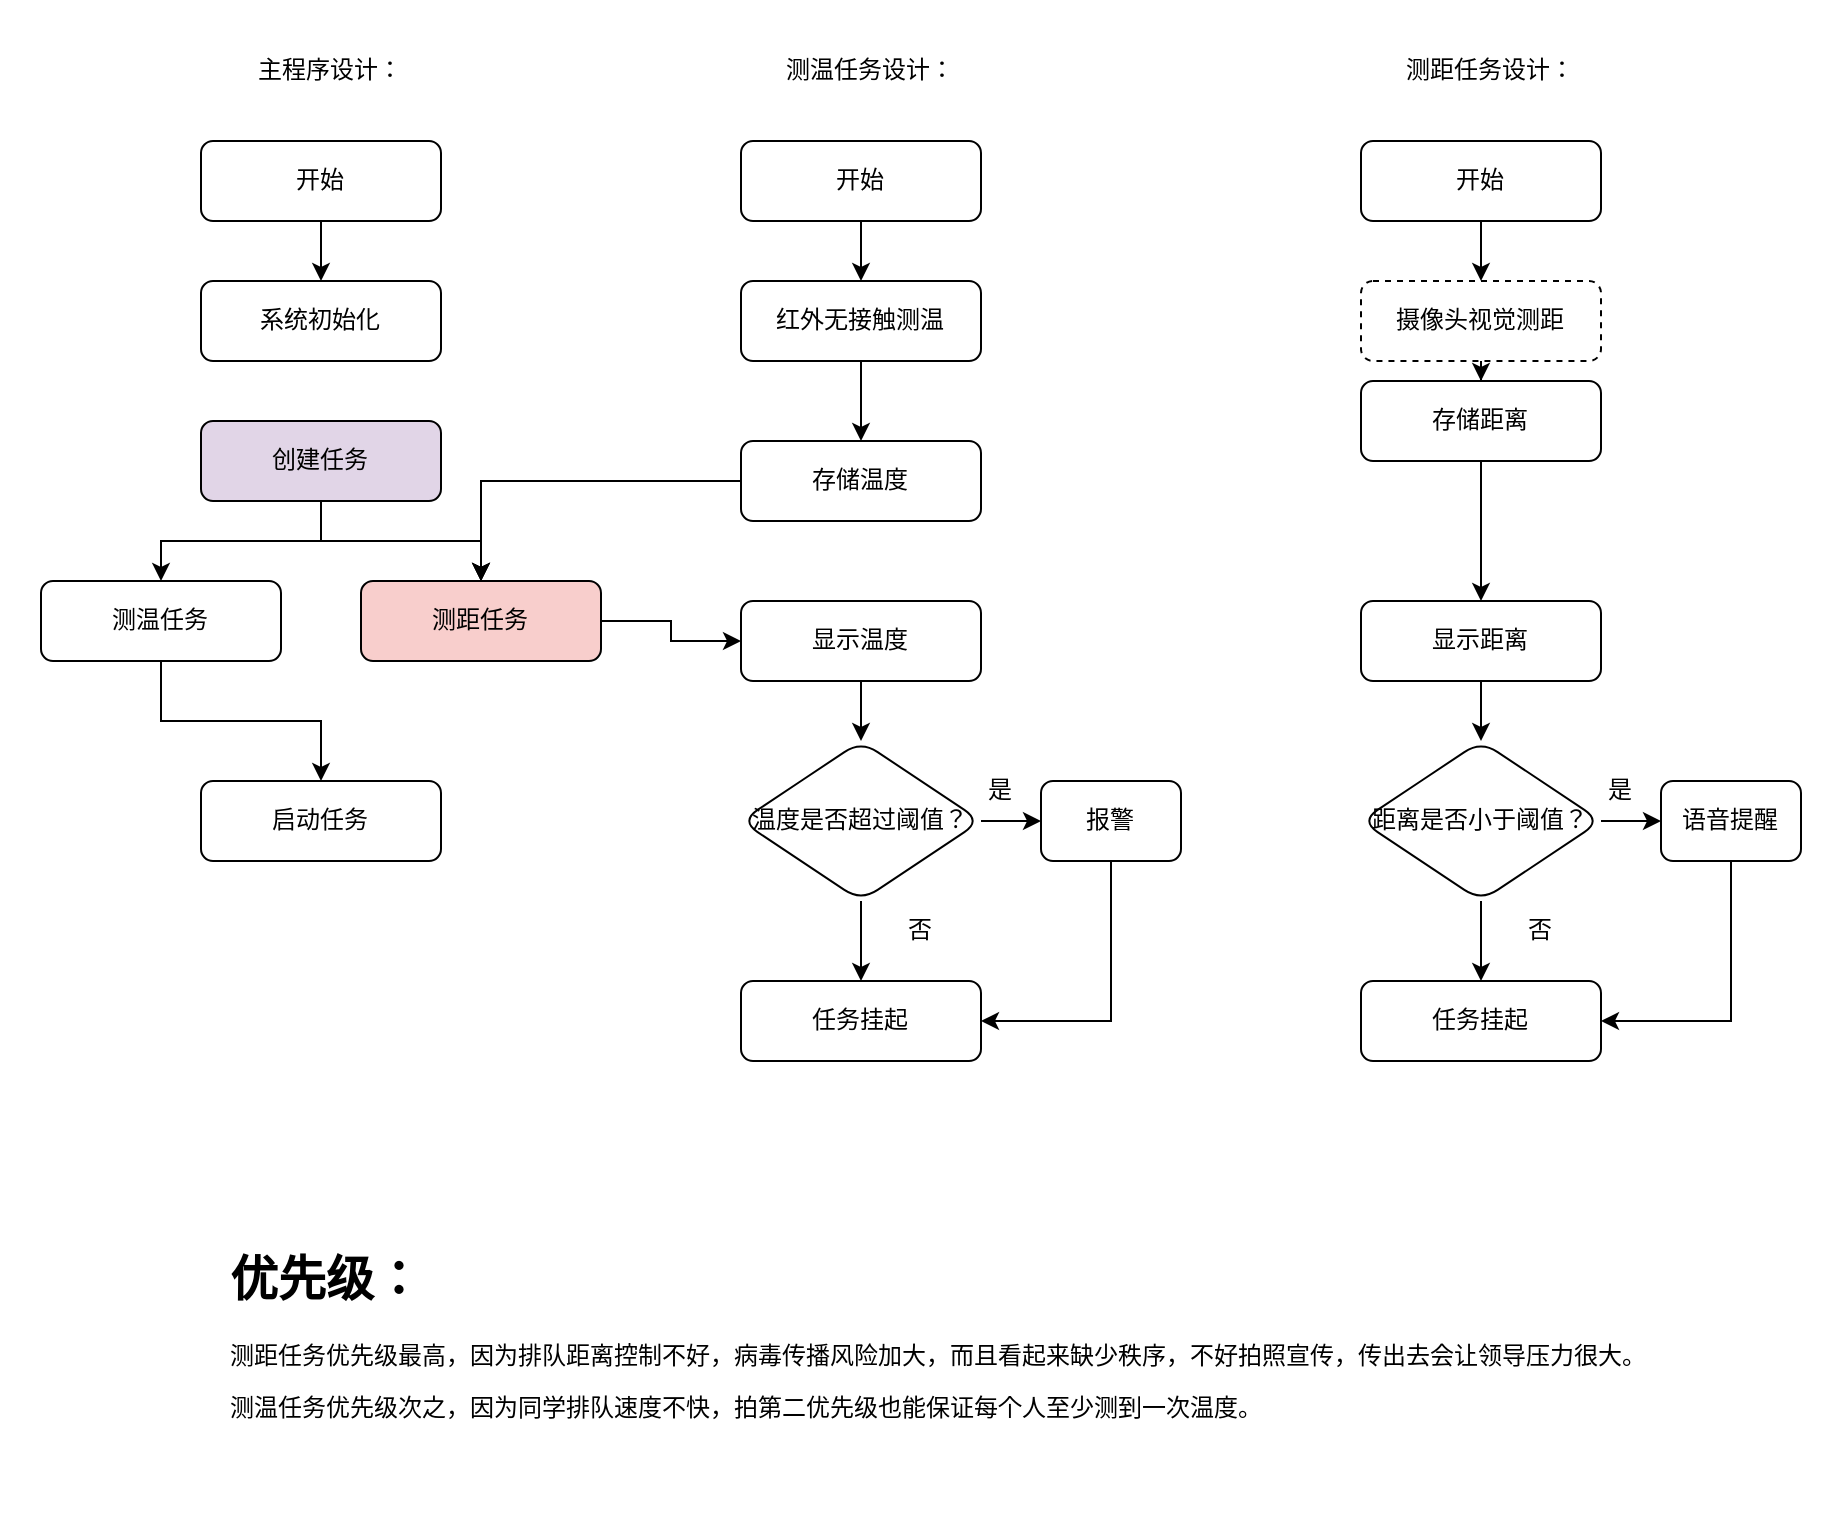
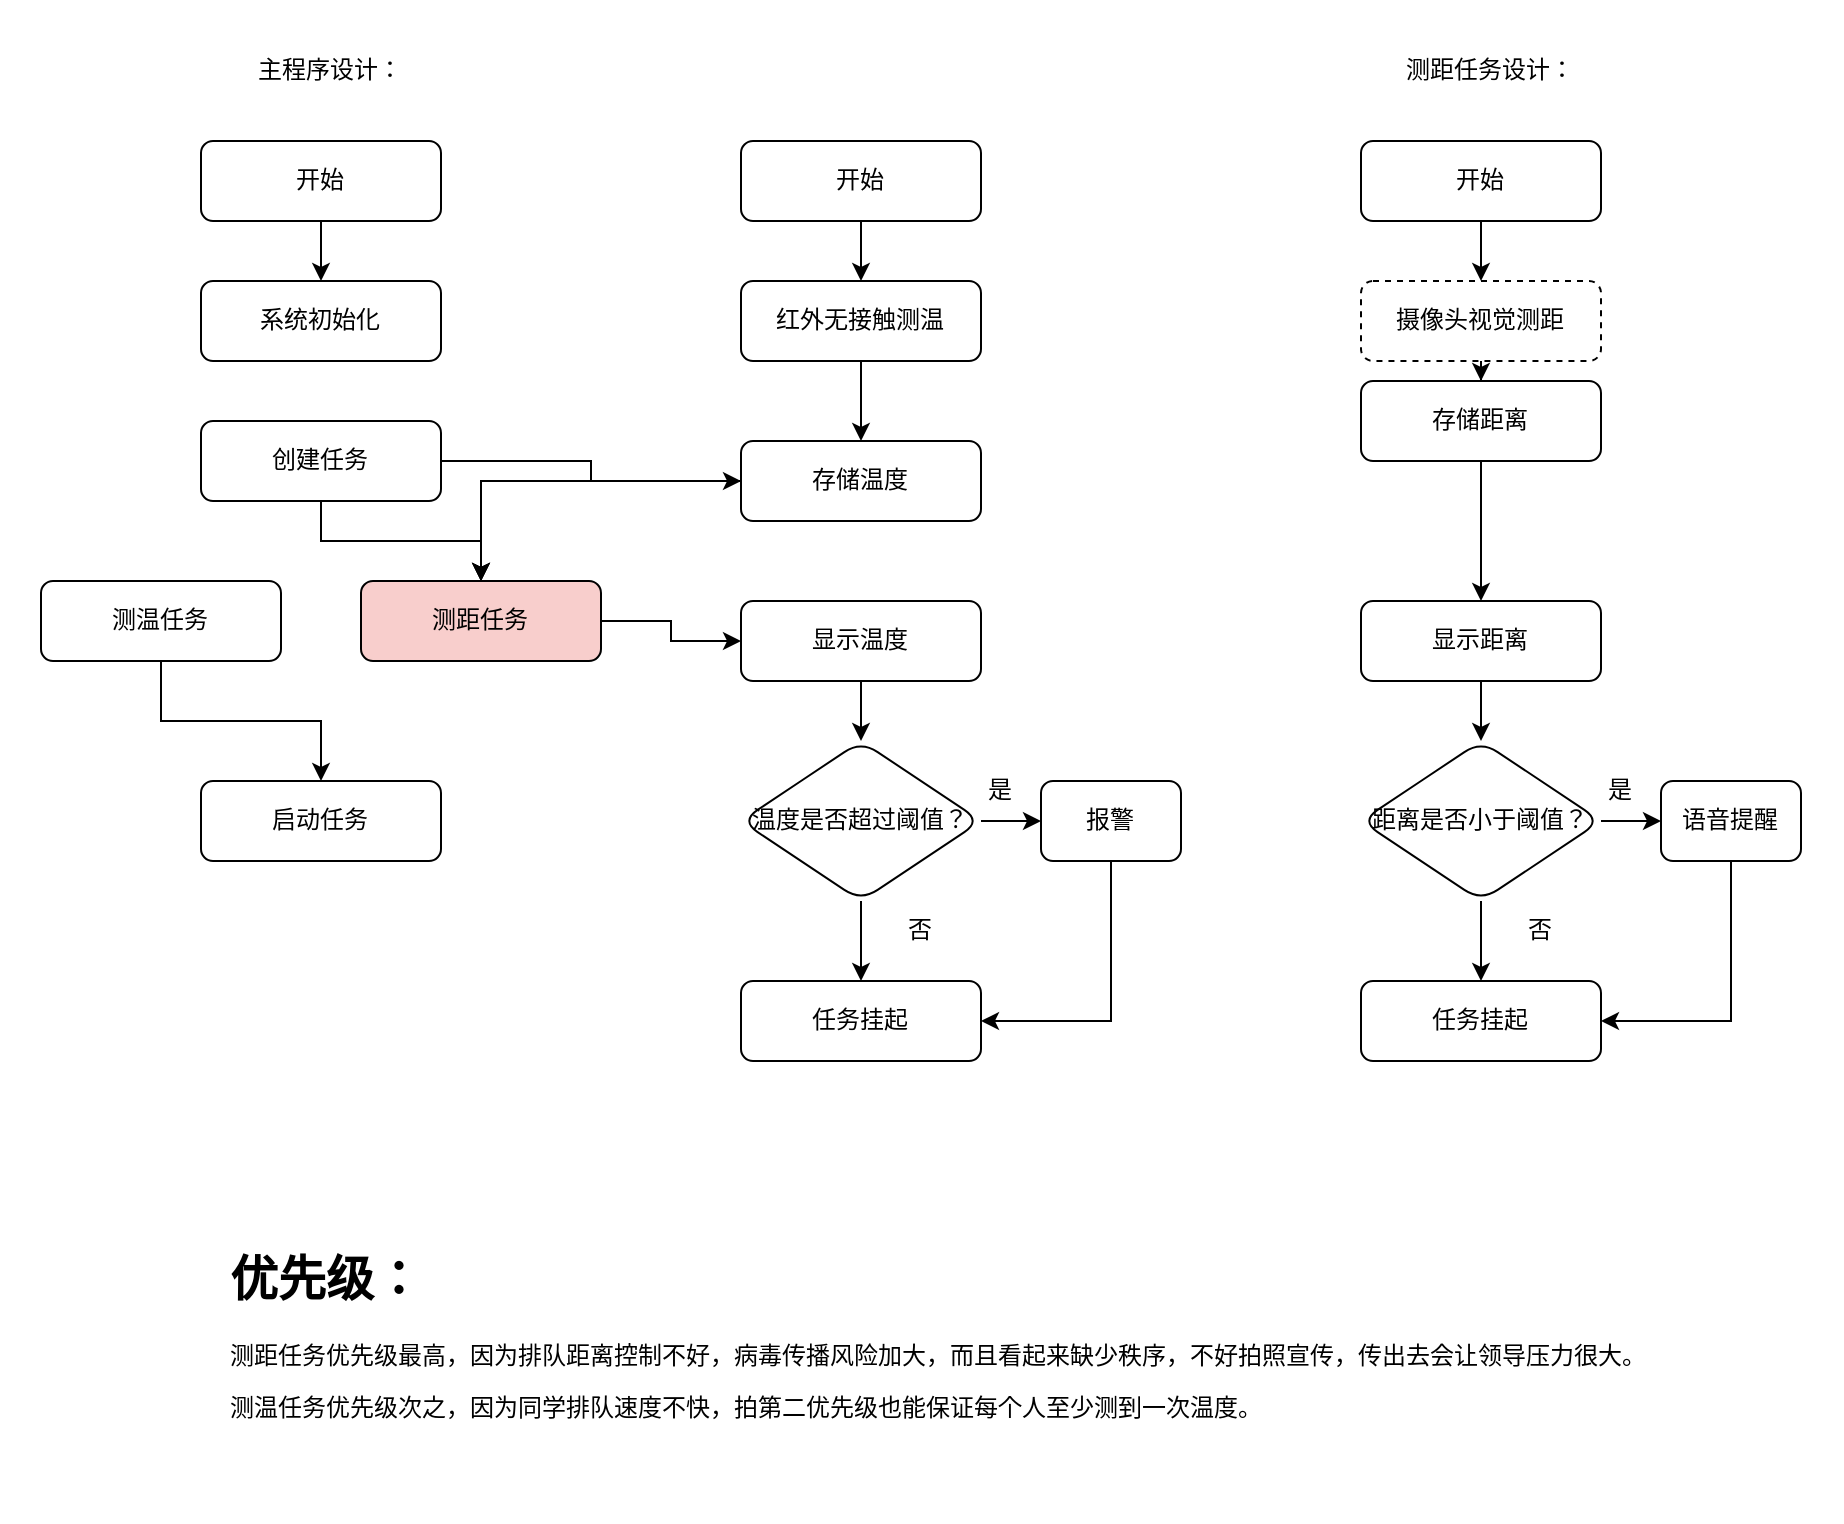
(871, 71) -> none
(321, 461) -> (321, 461)
(226, 541) -> (524, 461)
